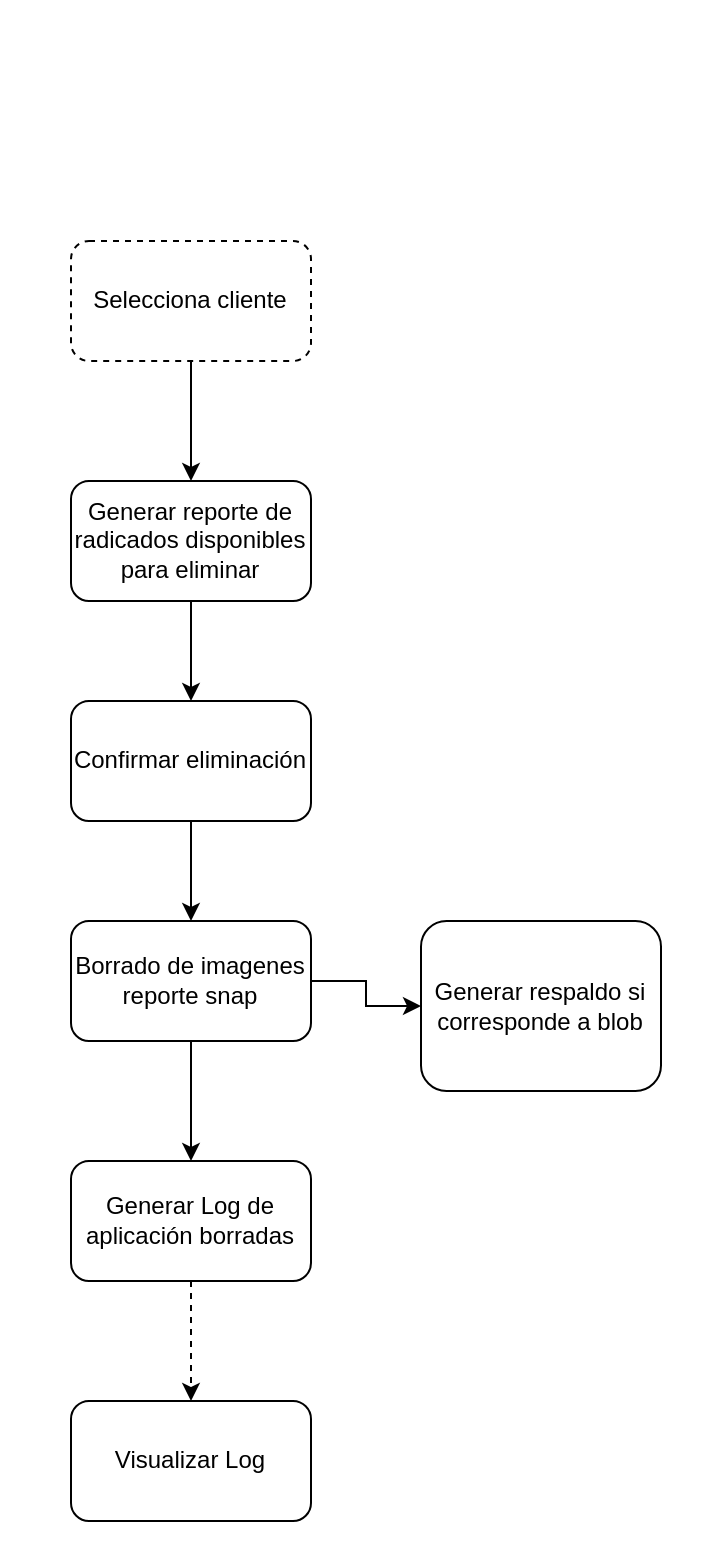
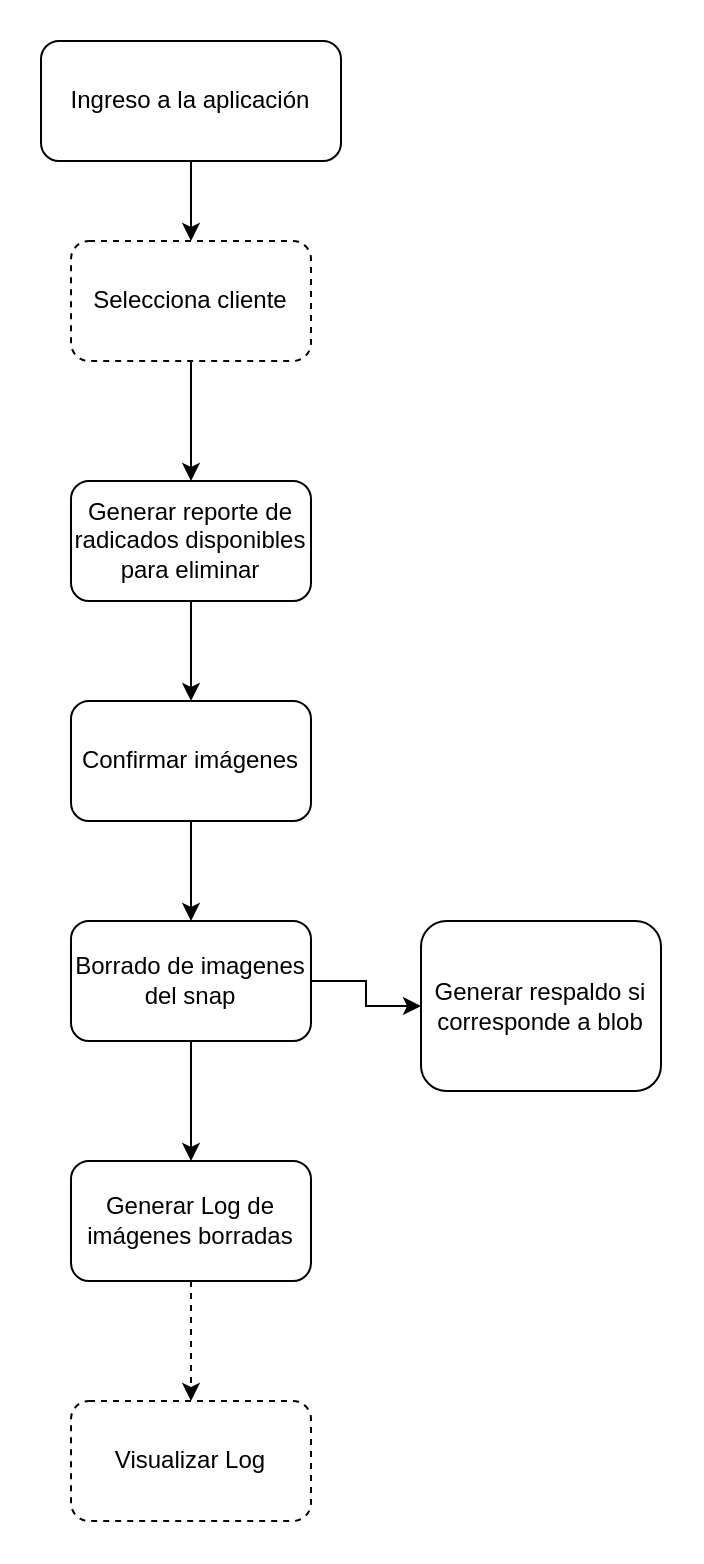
none -> (191, 101)
none -> (191, 194)
(191, 761) -> (191, 761)
(191, 981) -> (191, 981)
(191, 1221) -> (191, 1221)
(191, 1461) -> (191, 1461)
